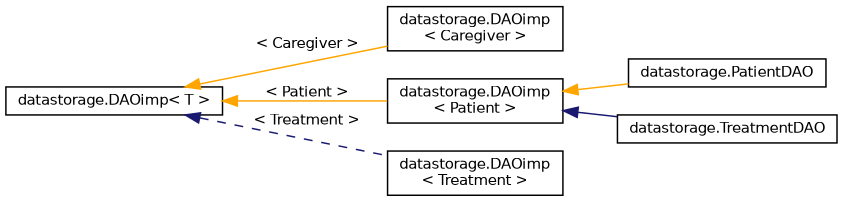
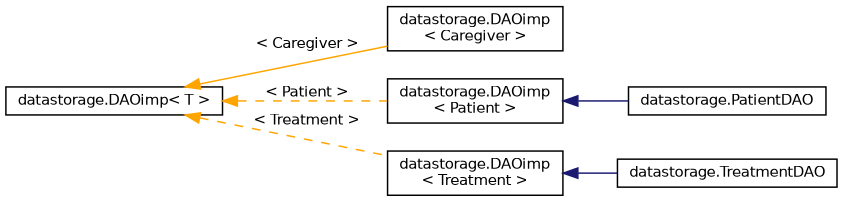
(603, 87) -> (603, 101)
(312, 101) -> (312, 101)
(598, 115) -> (598, 173)
(294, 137) -> (294, 137)
